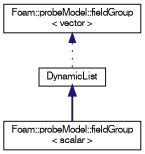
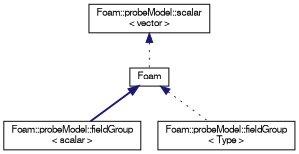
(72, 19) -> (149, 19)
(72, 77) -> (149, 77)
none -> (226, 136)
